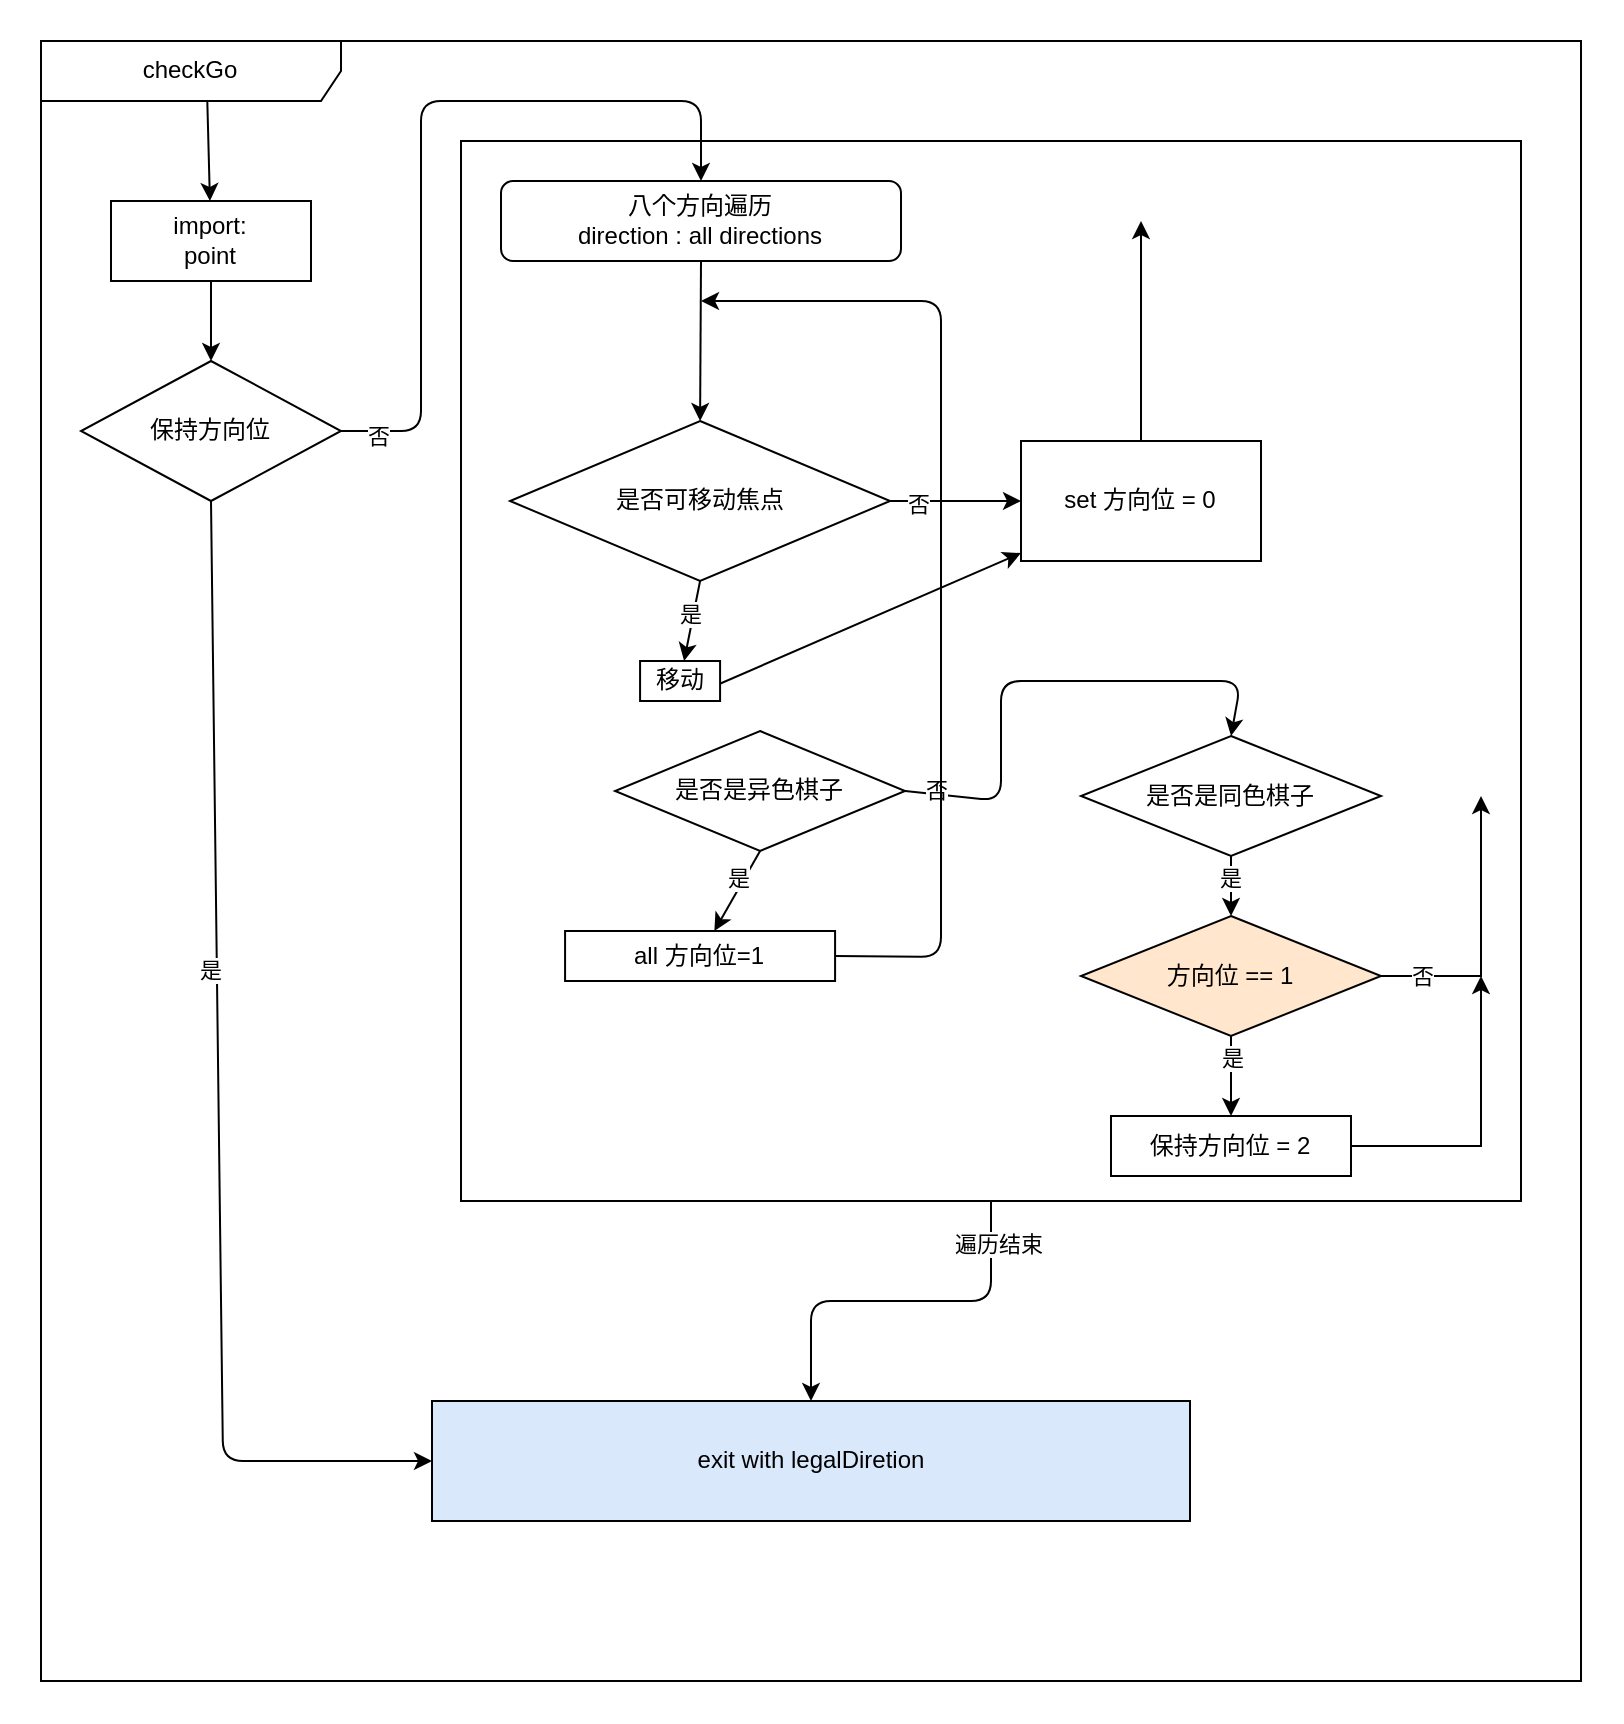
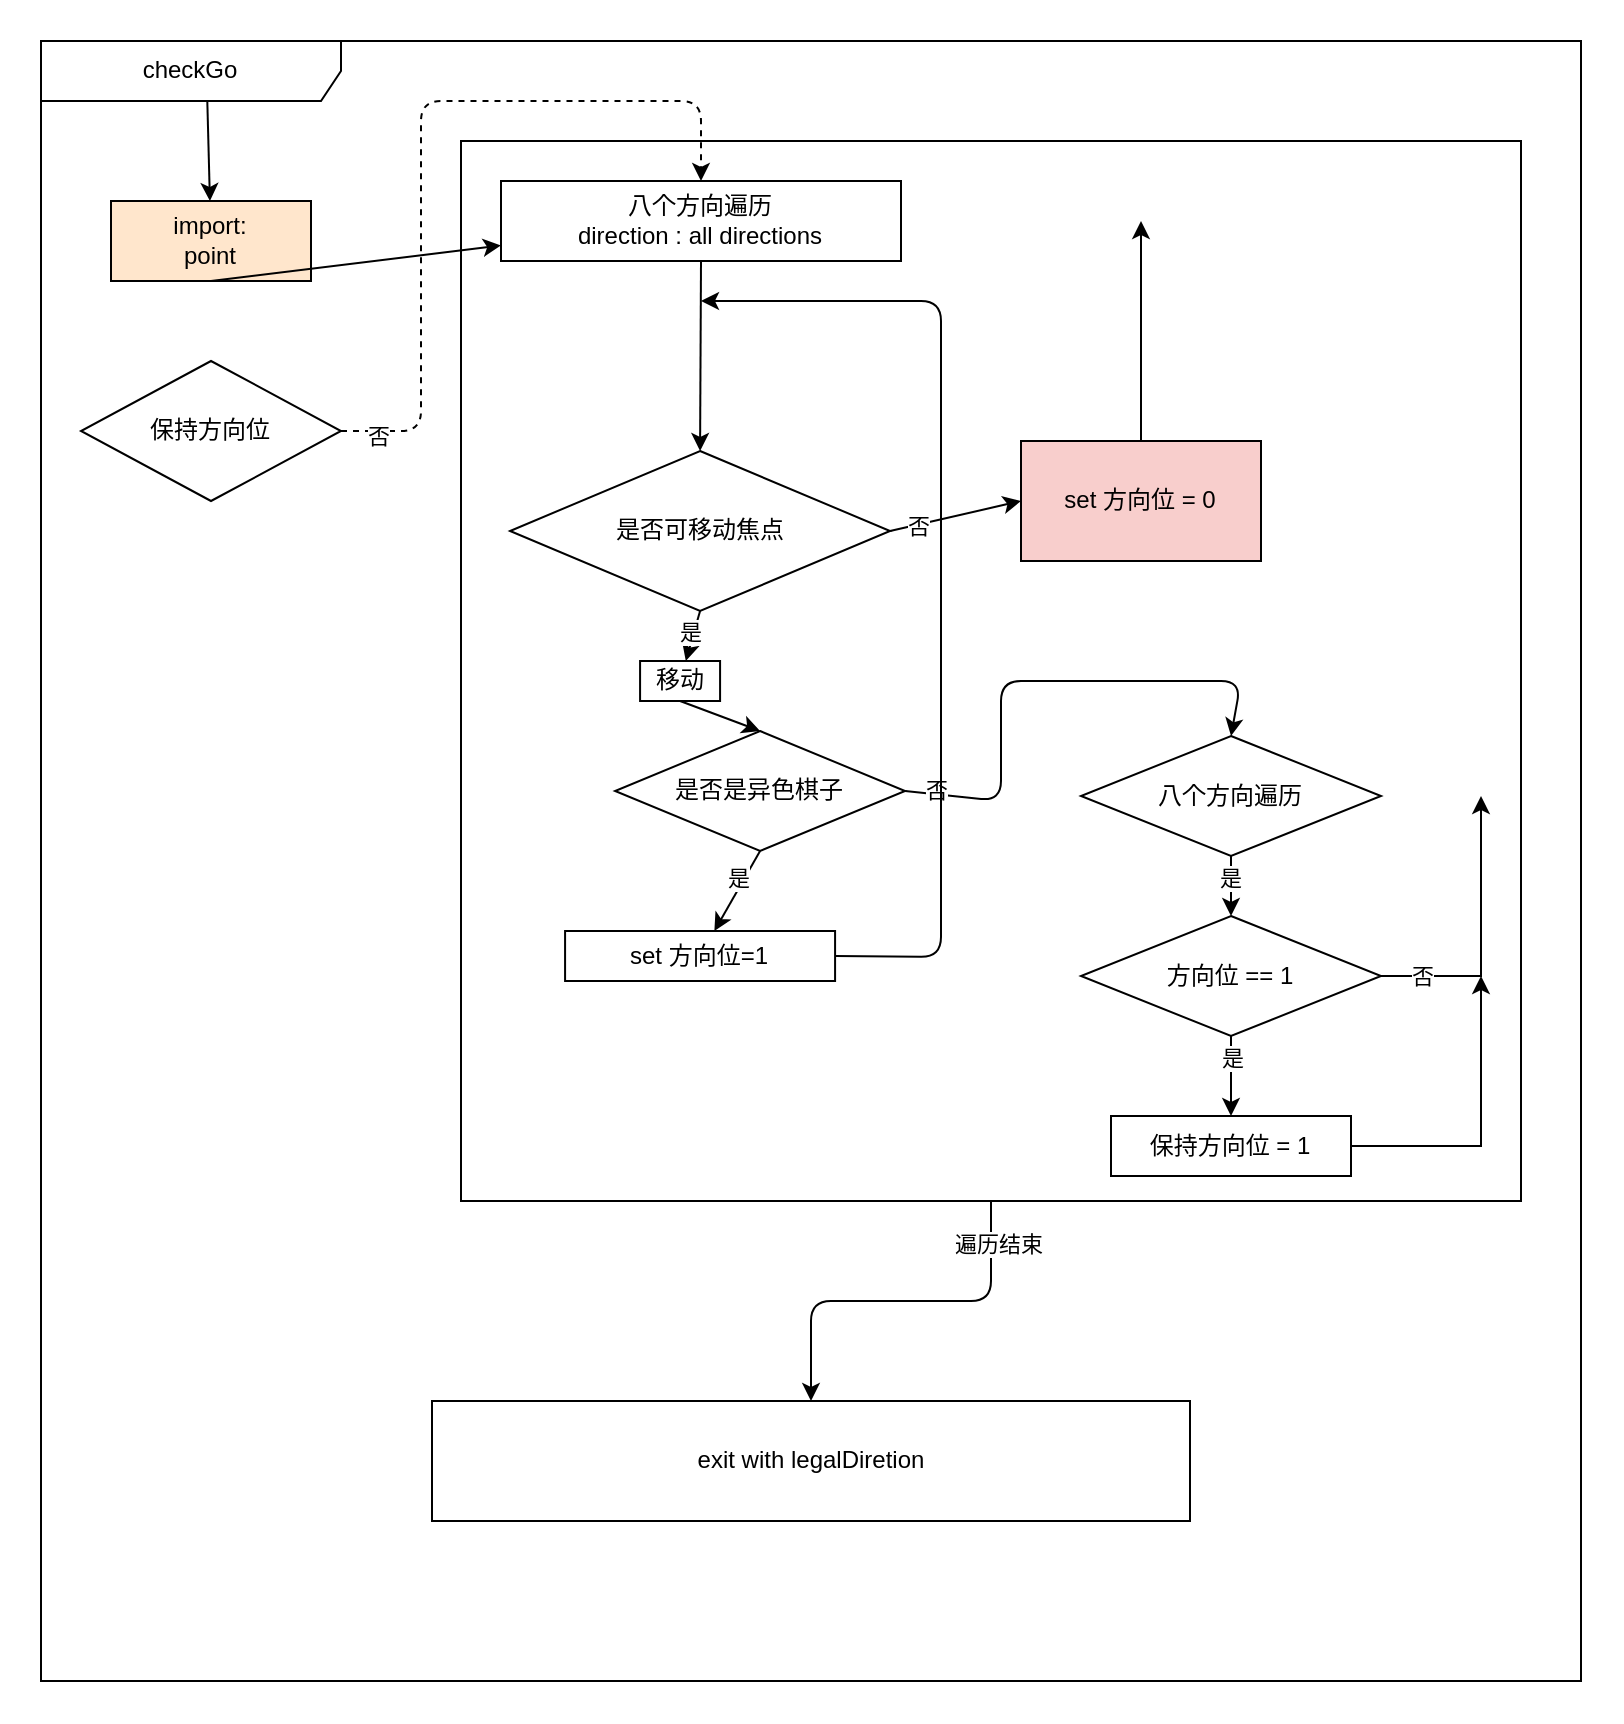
(518, 101) -> (518, 101)
(701, 221) -> (701, 221)
(211, 241) -> (211, 241)
(211, 314) -> (349, 264)
(700, 501) -> (700, 531)
(1141, 501) -> (1141, 501)
(827, 637) -> (714, 714)
(1231, 797) -> (1231, 797)
(700, 957) -> (700, 957)
(1231, 976) -> (1231, 976)
(218, 1072) -> none
(1231, 1147) -> (1231, 1147)
(811, 1461) -> (811, 1461)
